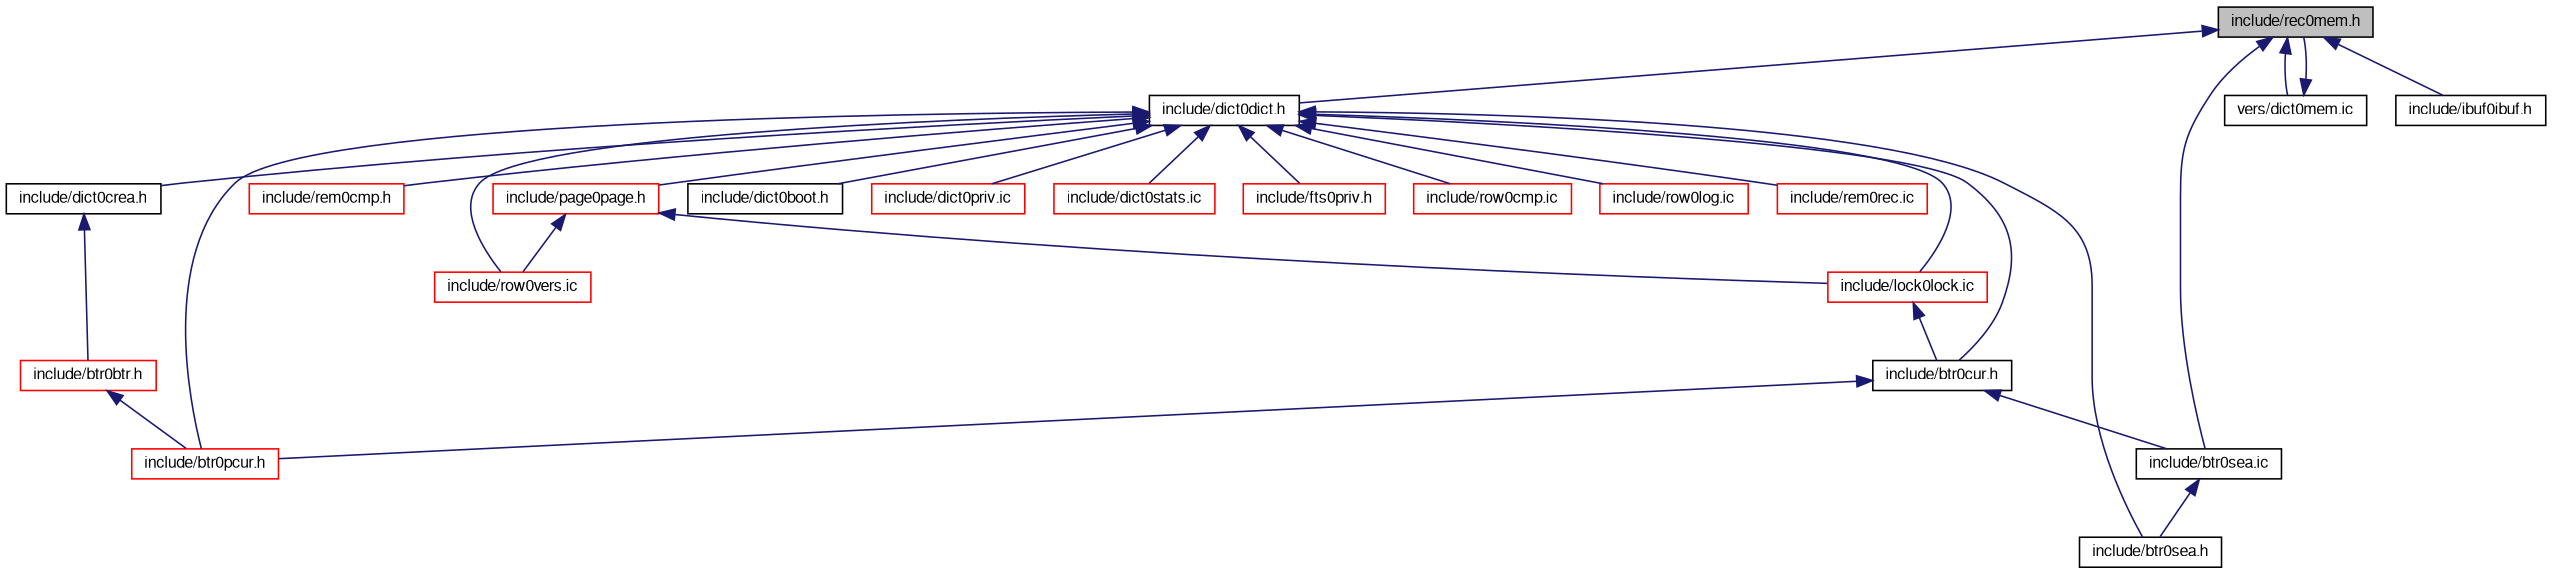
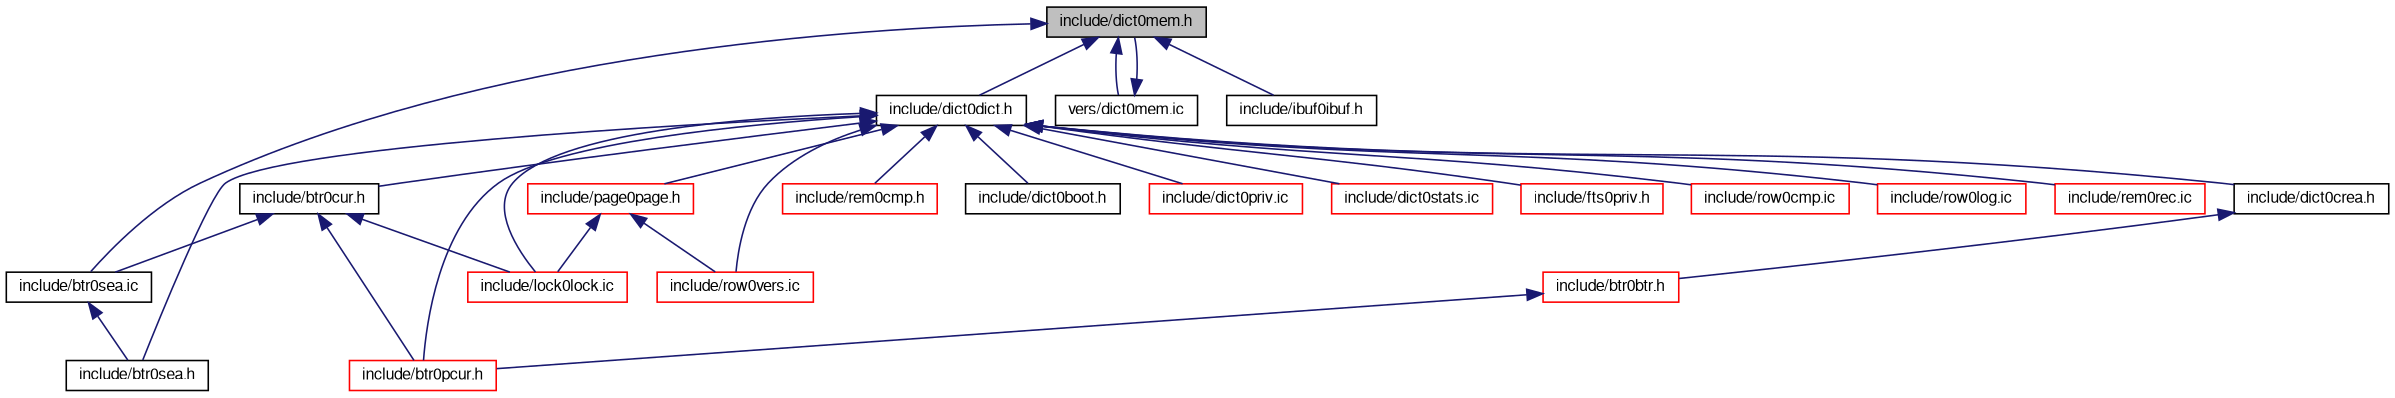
(2296, 22) -> (1127, 22)
(1928, 339) -> (436, 246)
